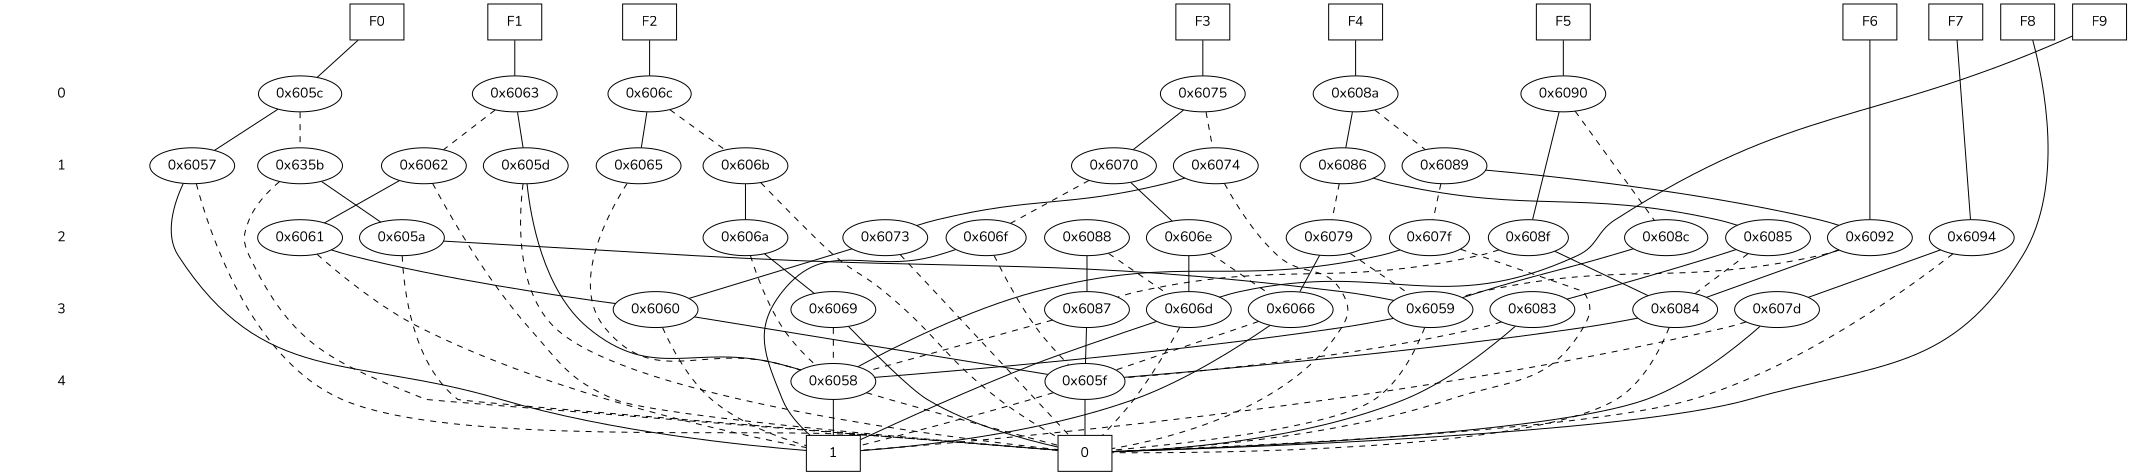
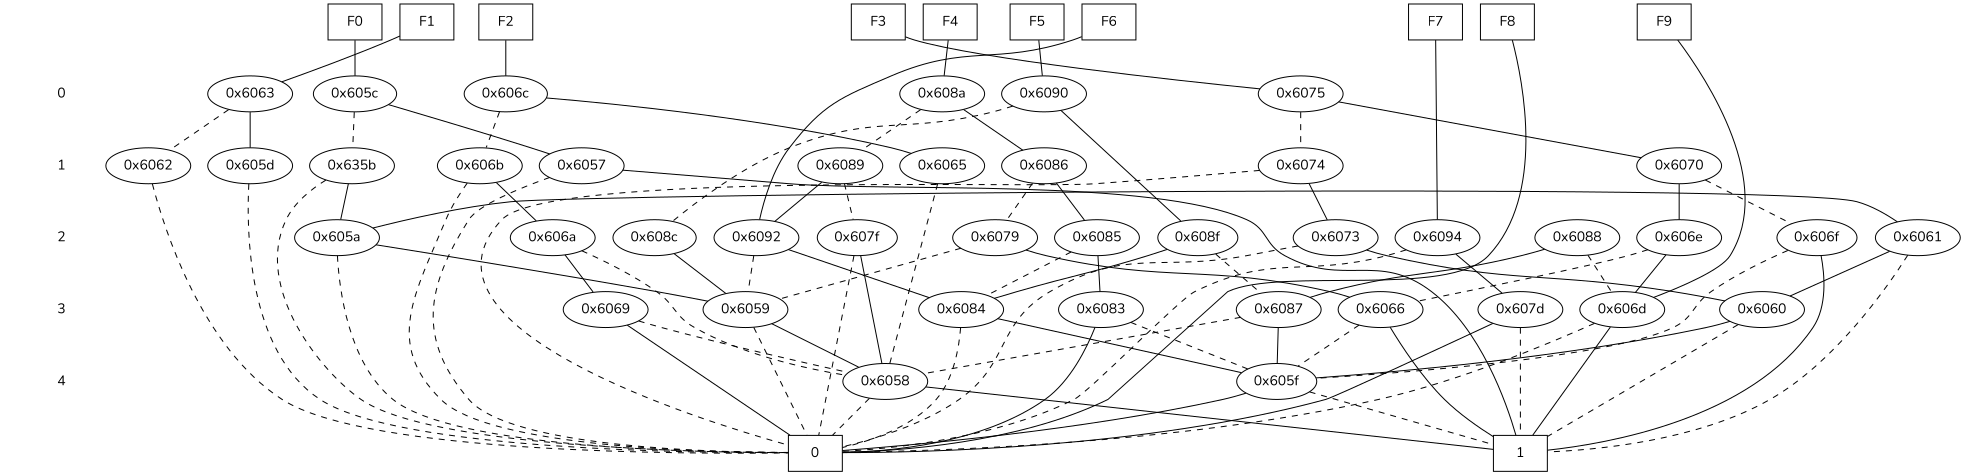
(362, 202) -> (1175, 192)
(614, 345) -> none
